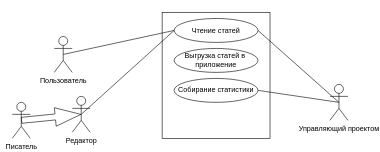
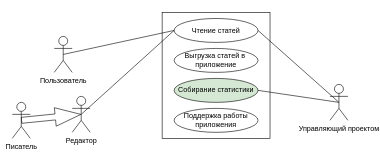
(216, 90) -> (216, 90)
none -> (216, 120)
